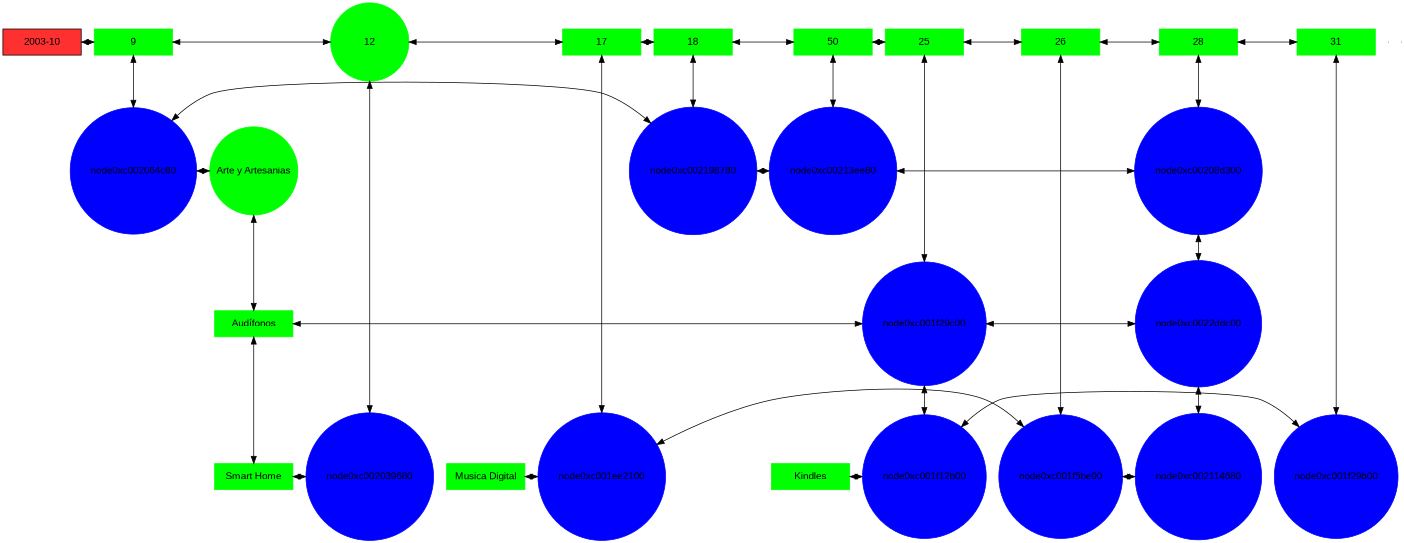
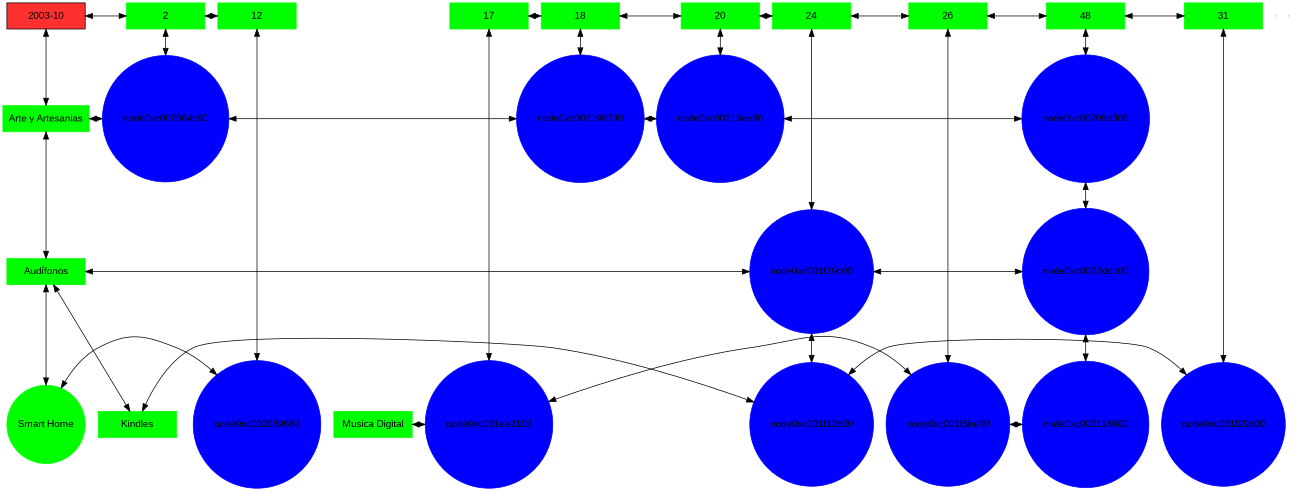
(133, 42) -> (166, 16)
(370, 42) -> (257, 16)
(486, 42) -> none
(833, 42) -> (720, 16)
(924, 42) -> (812, 16)
(1198, 42) -> (1086, 16)
none -> (46, 67)
(254, 171) -> (46, 119)
none -> (90, 345)
(254, 477) -> (46, 424)
